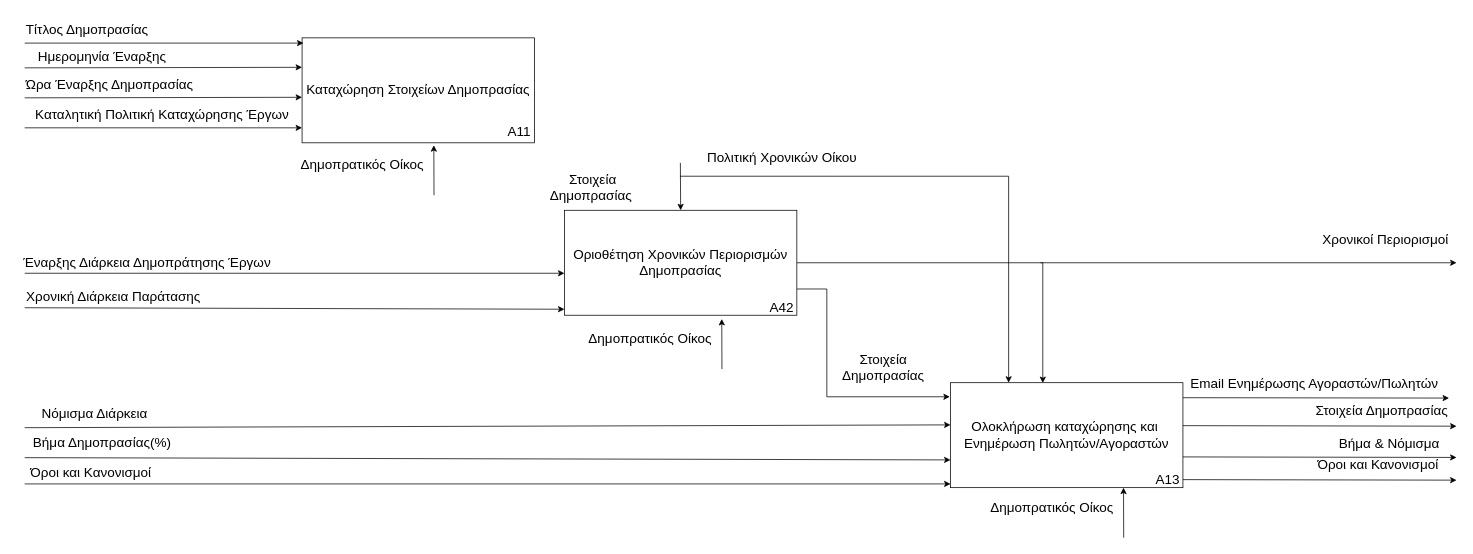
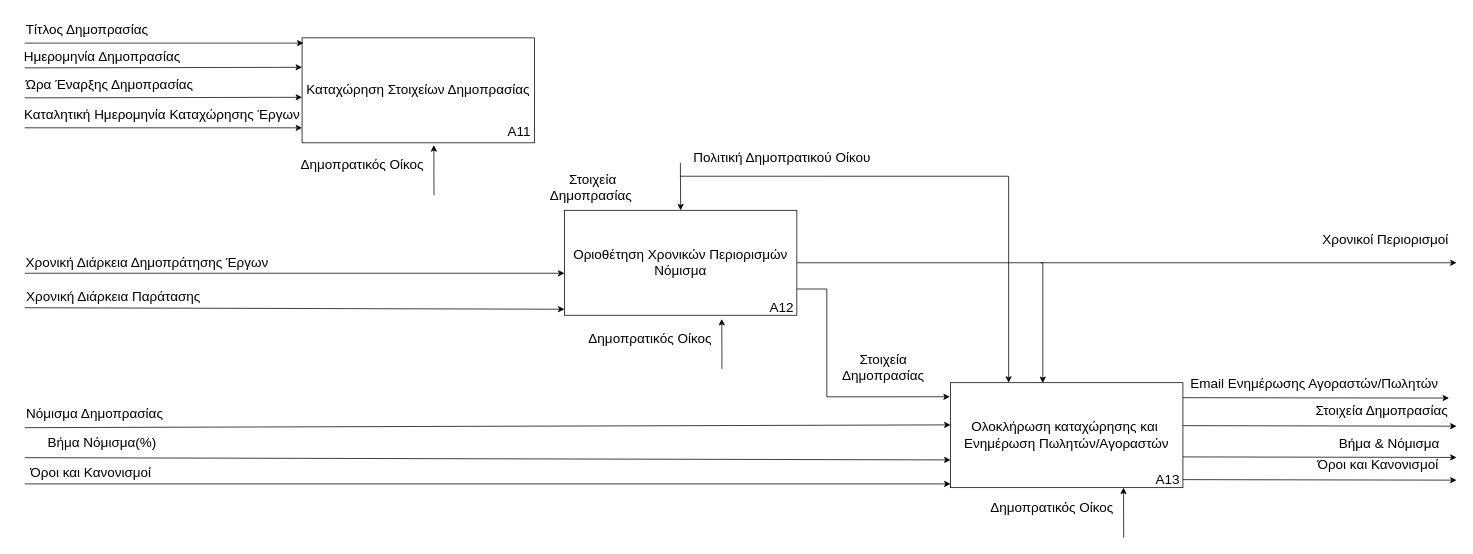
(102, 57) -> (102, 57)
(162, 115) -> (162, 115)
(782, 158) -> (782, 158)
(147, 263) -> (147, 263)
(681, 263) -> (681, 263)
(782, 308) -> (782, 308)
(95, 414) -> (95, 414)
(102, 443) -> (102, 443)
